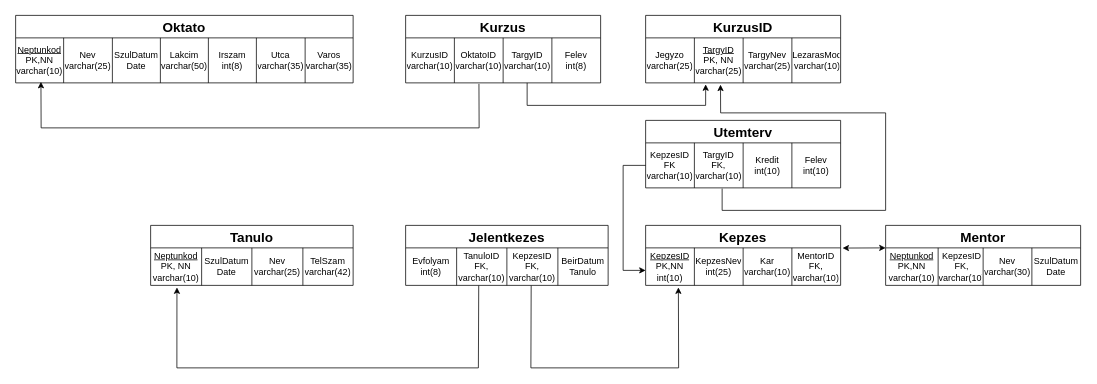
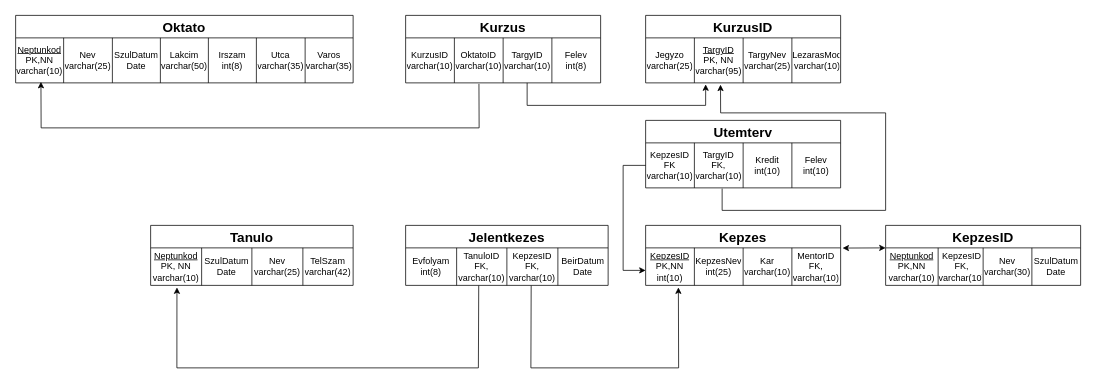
(719, 60) -> (719, 60)
(983, 238) -> (983, 238)
(583, 267) -> (583, 267)
